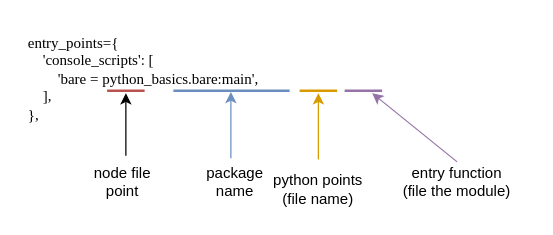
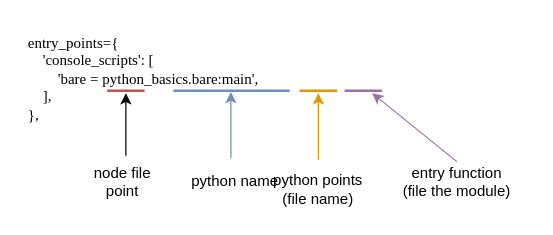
(235, 182) -> (235, 182)
